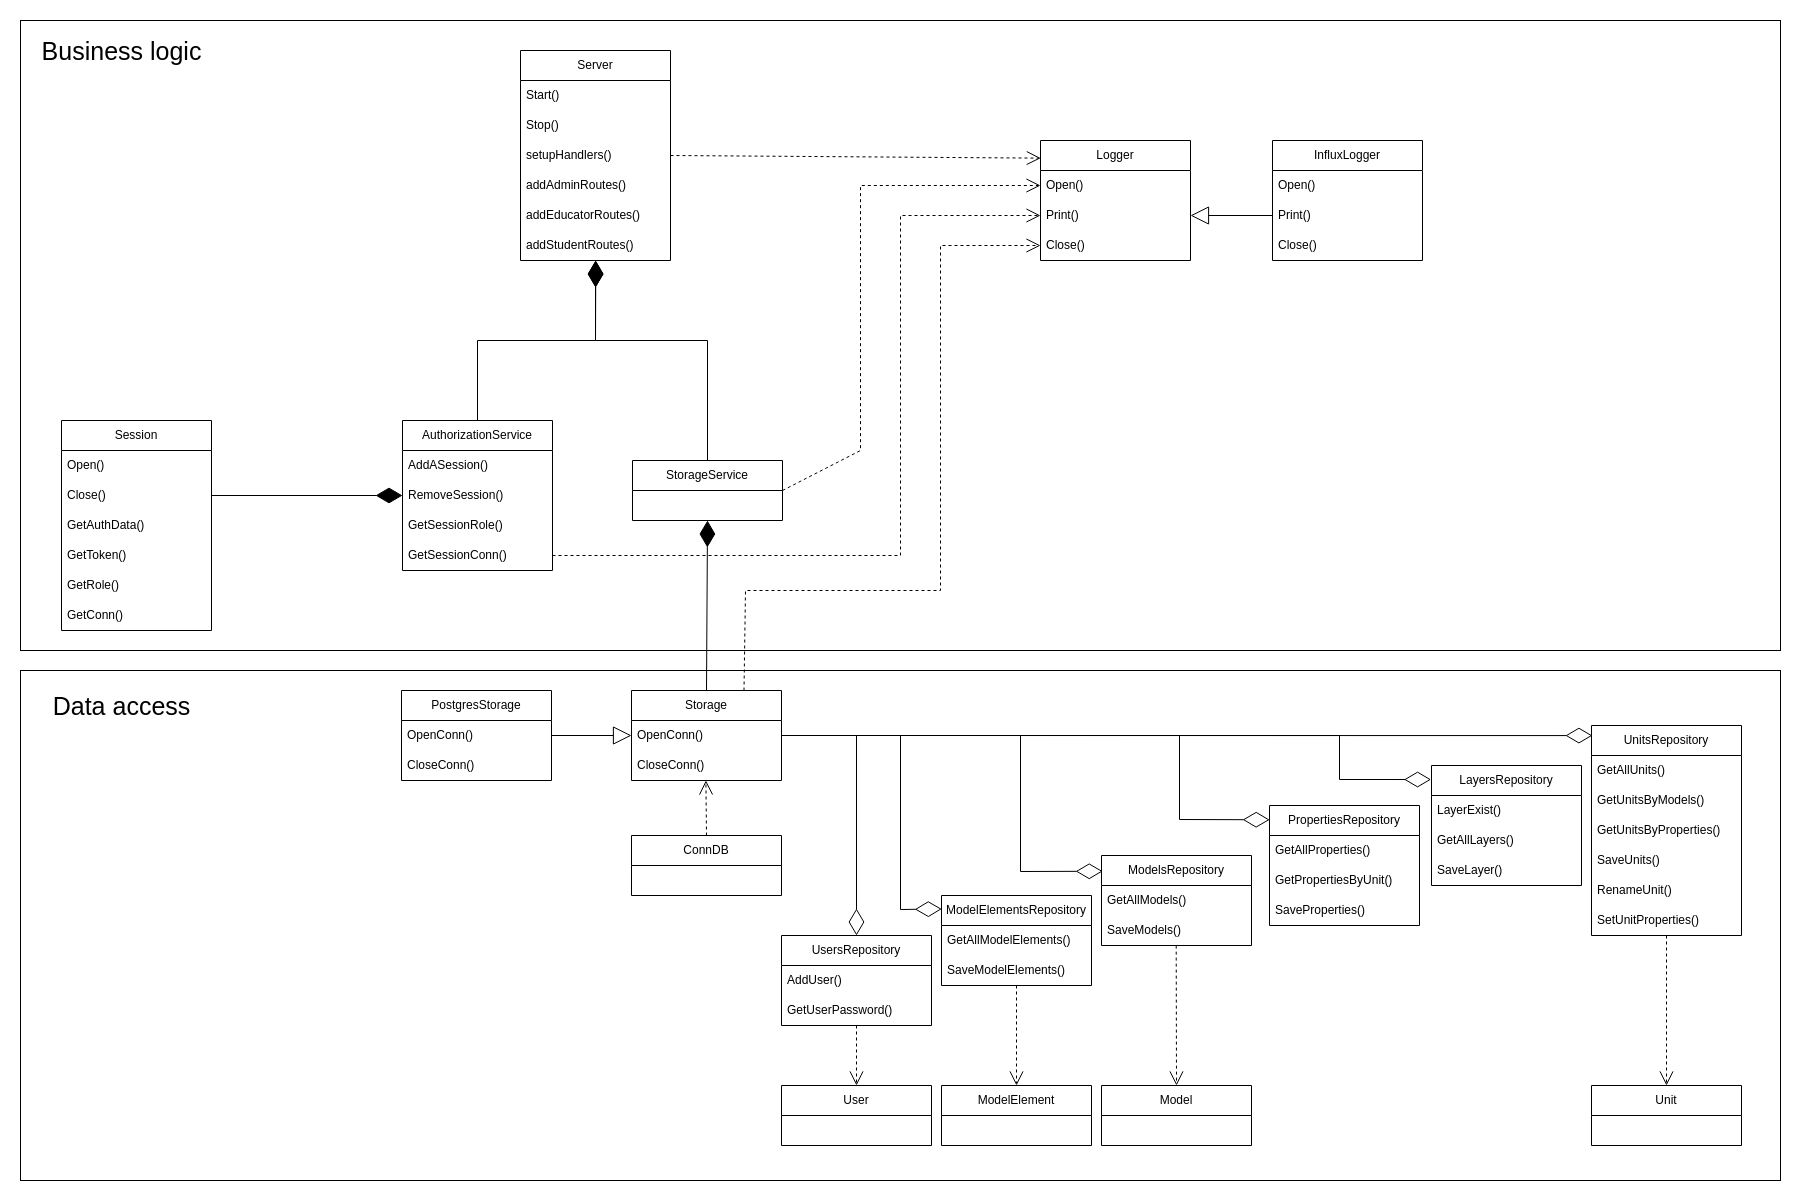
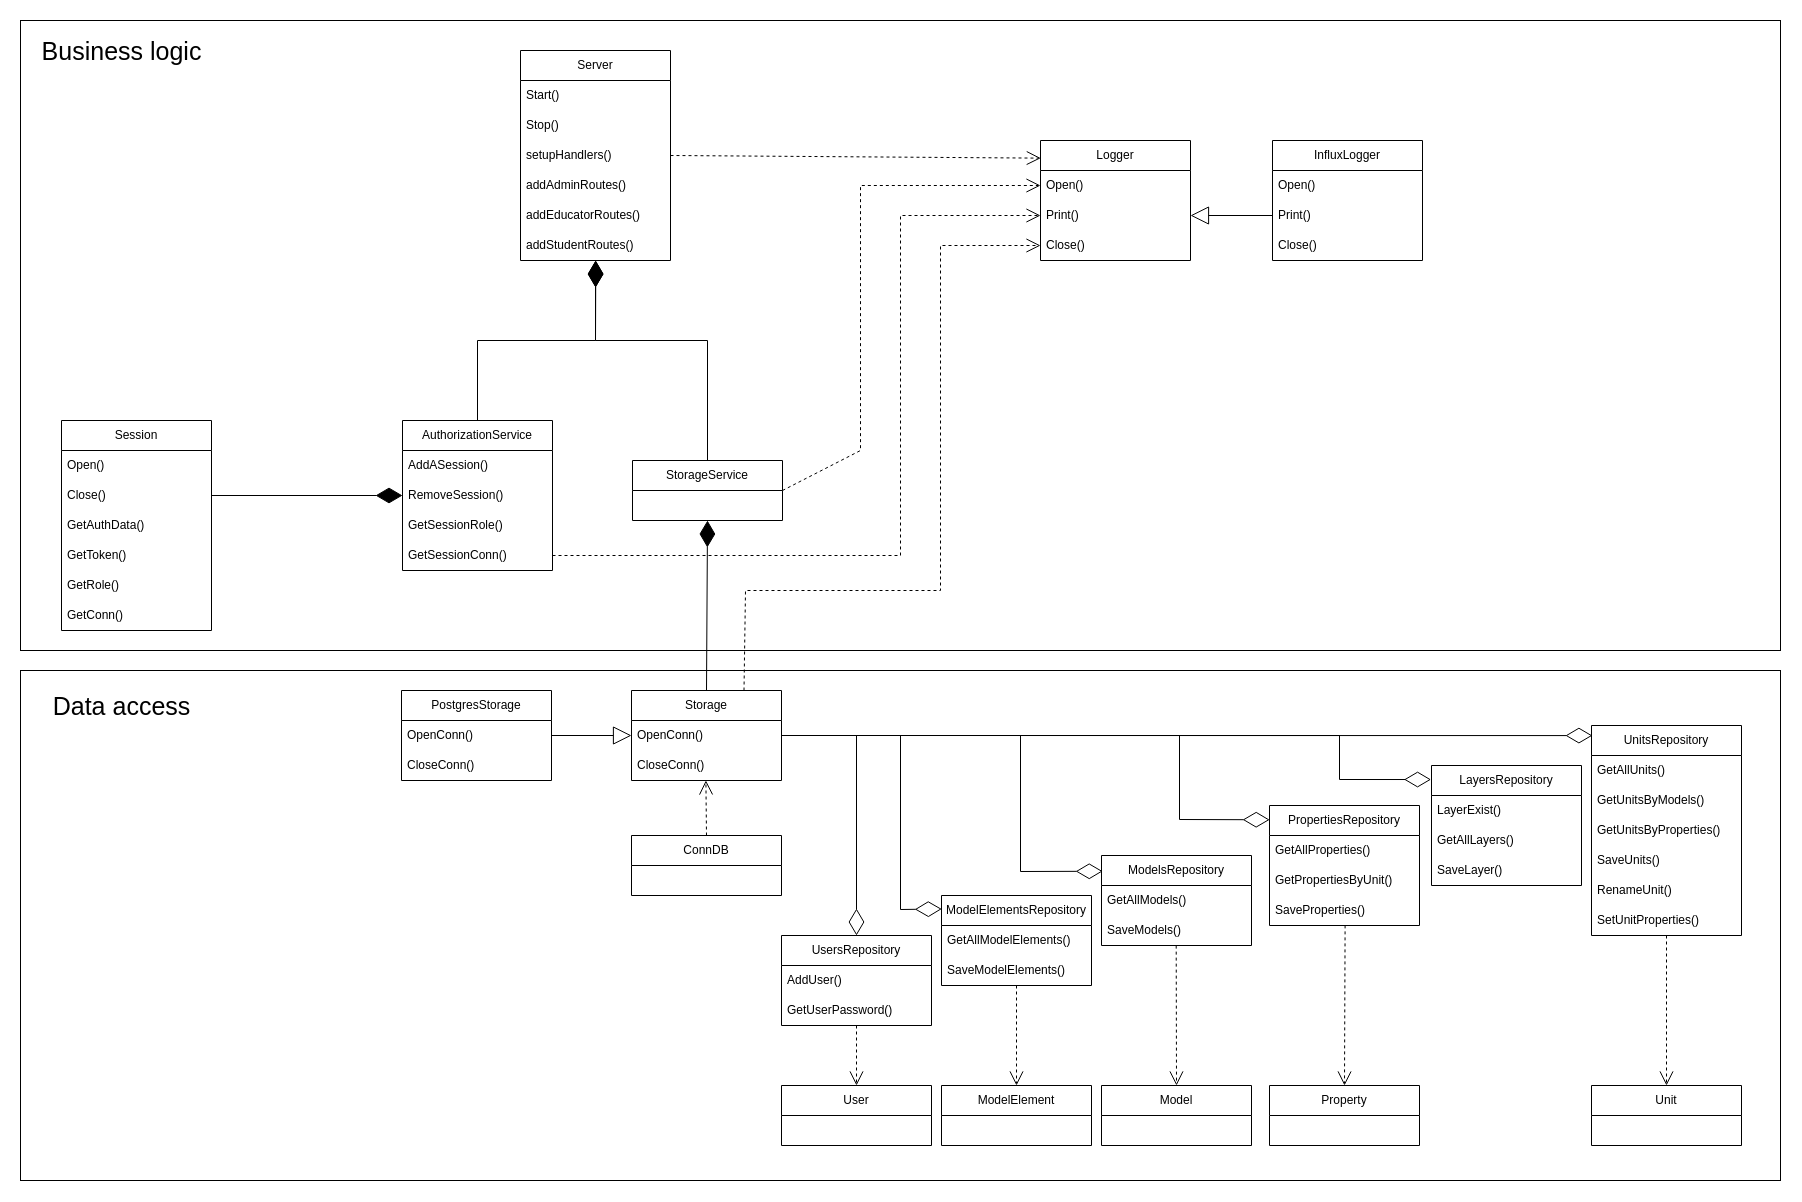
none -> (1345, 1005)
none -> (1345, 1116)
